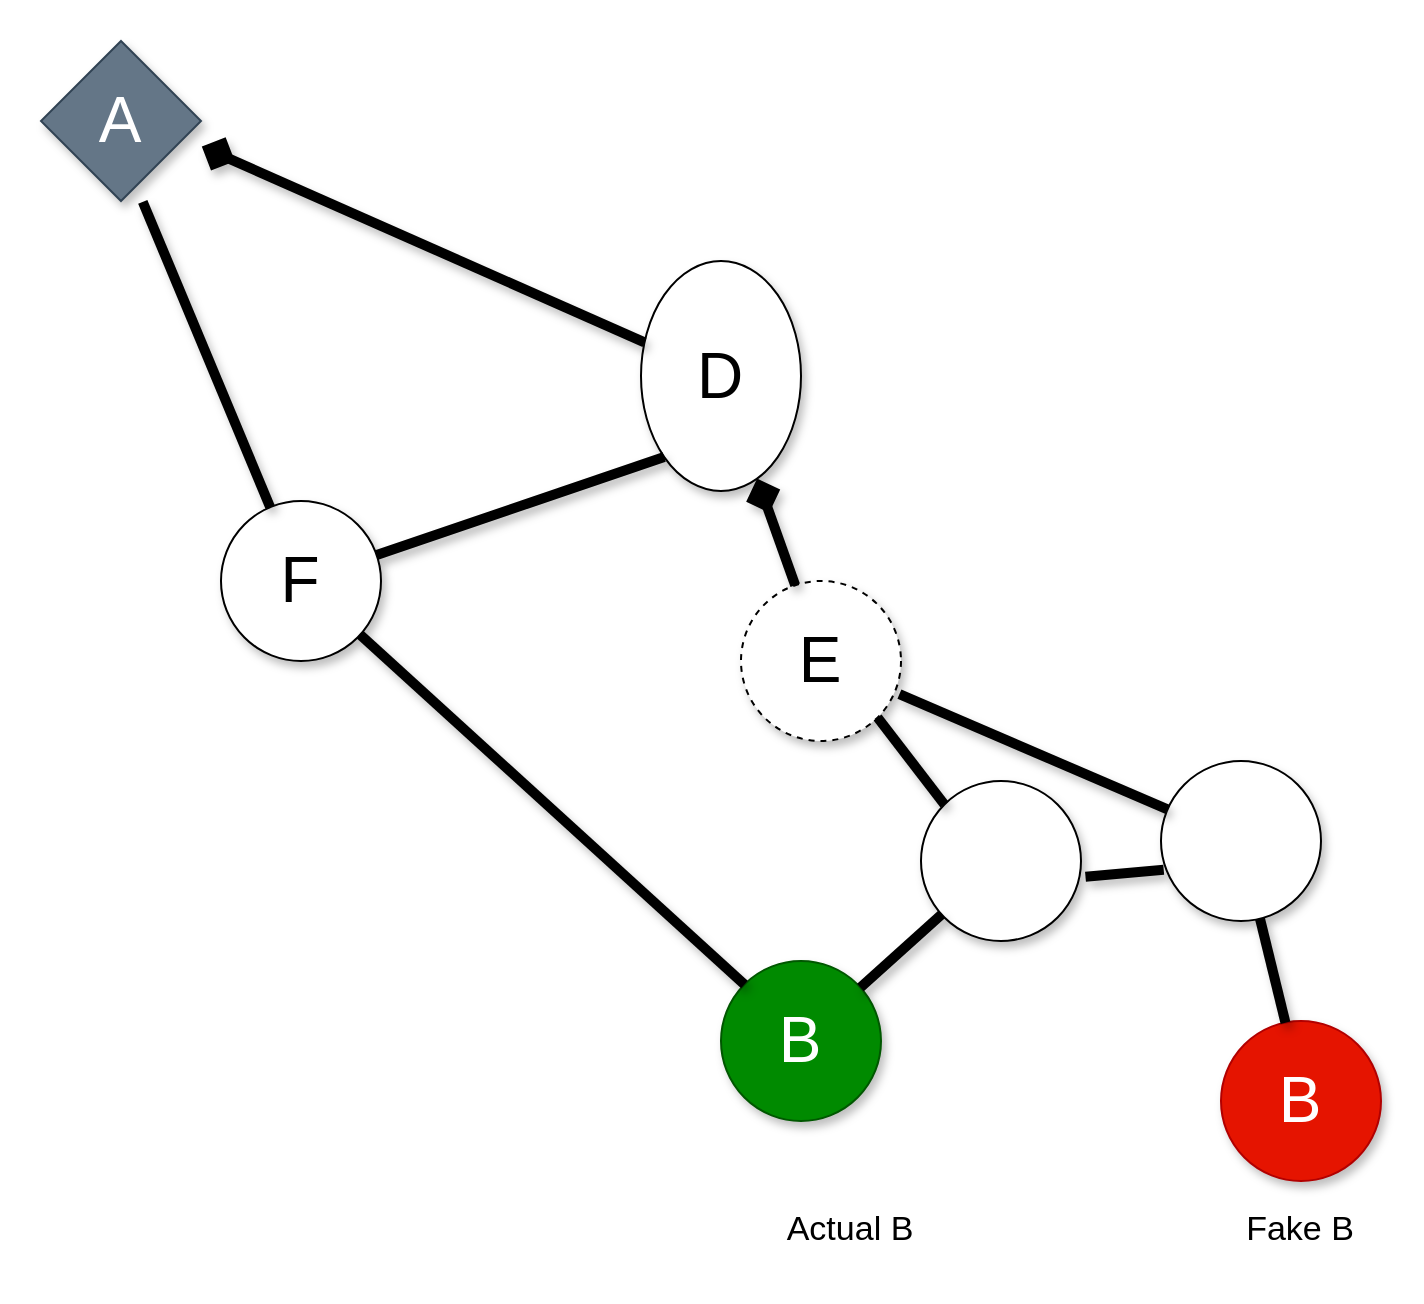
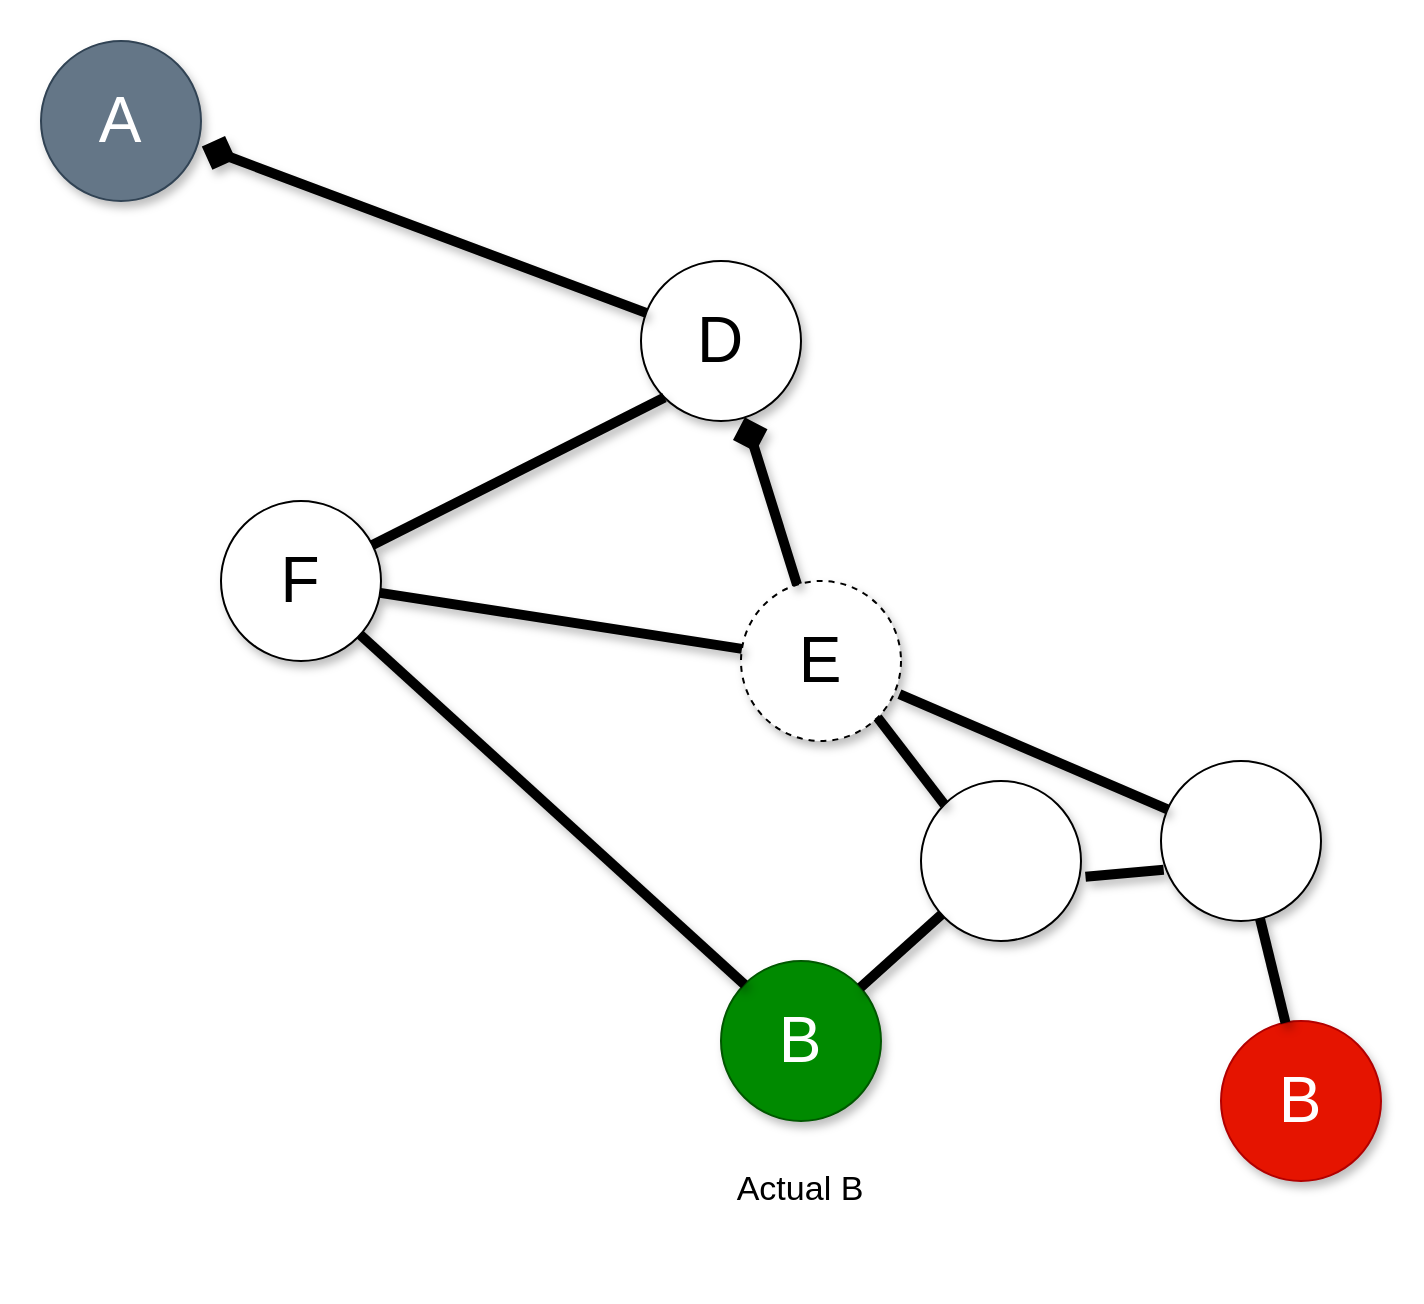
(121, 121) -> (121, 121)
(206, 354) -> (561, 621)
(721, 376) -> (721, 341)
(851, 1231) -> (801, 1191)
(1301, 1231) -> none
